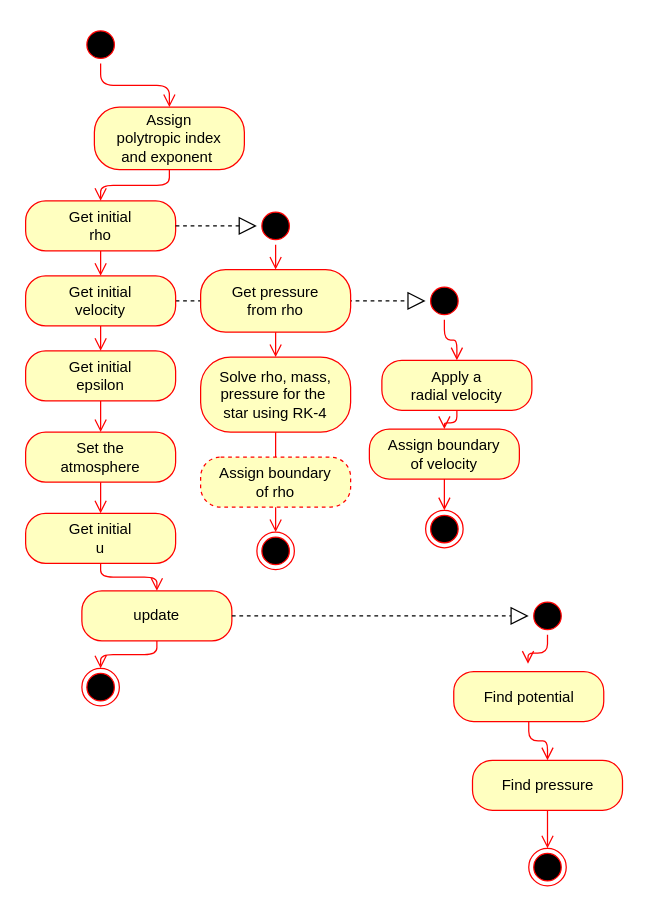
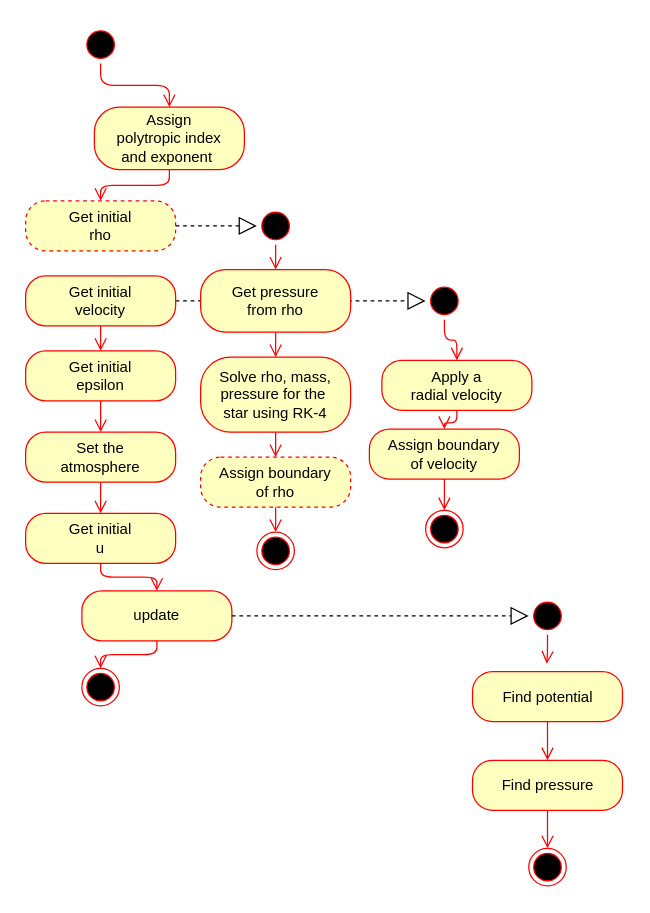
(101, 226) -> (101, 226)
(101, 262) -> none
(276, 451) -> (276, 450)
(529, 696) -> (548, 696)
